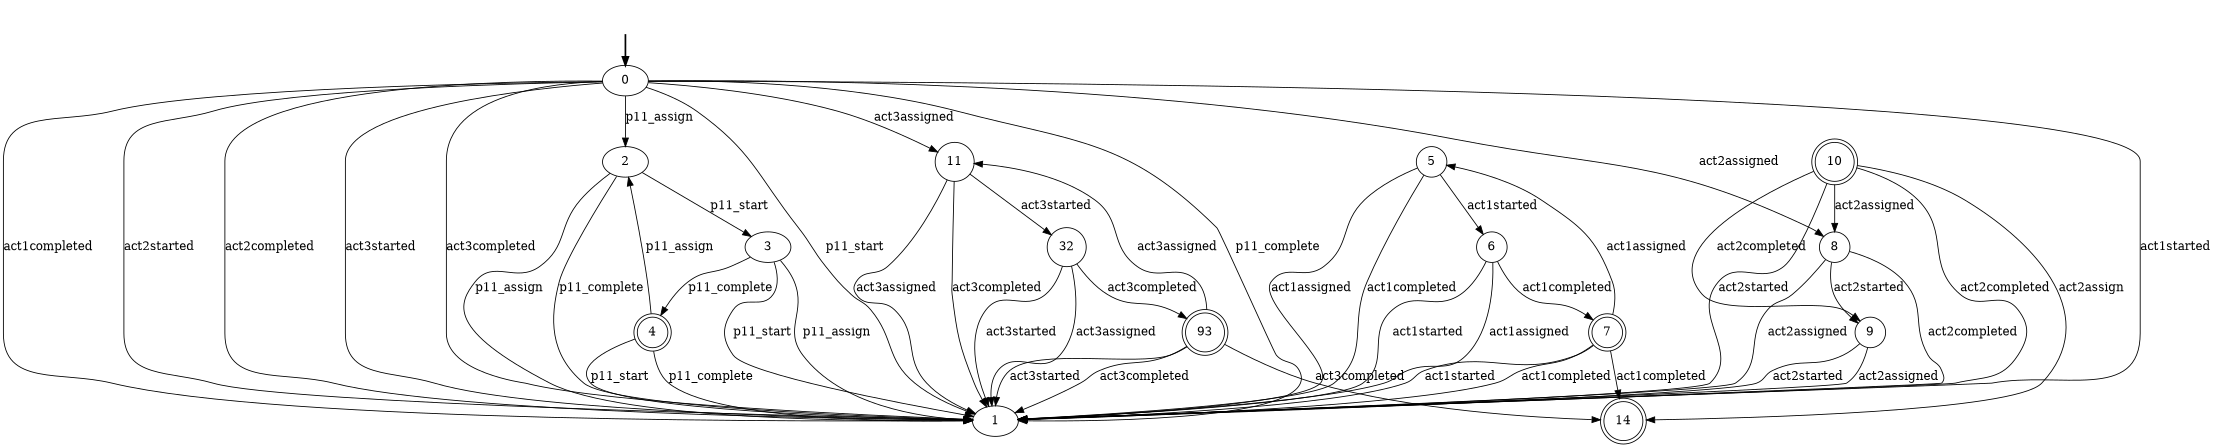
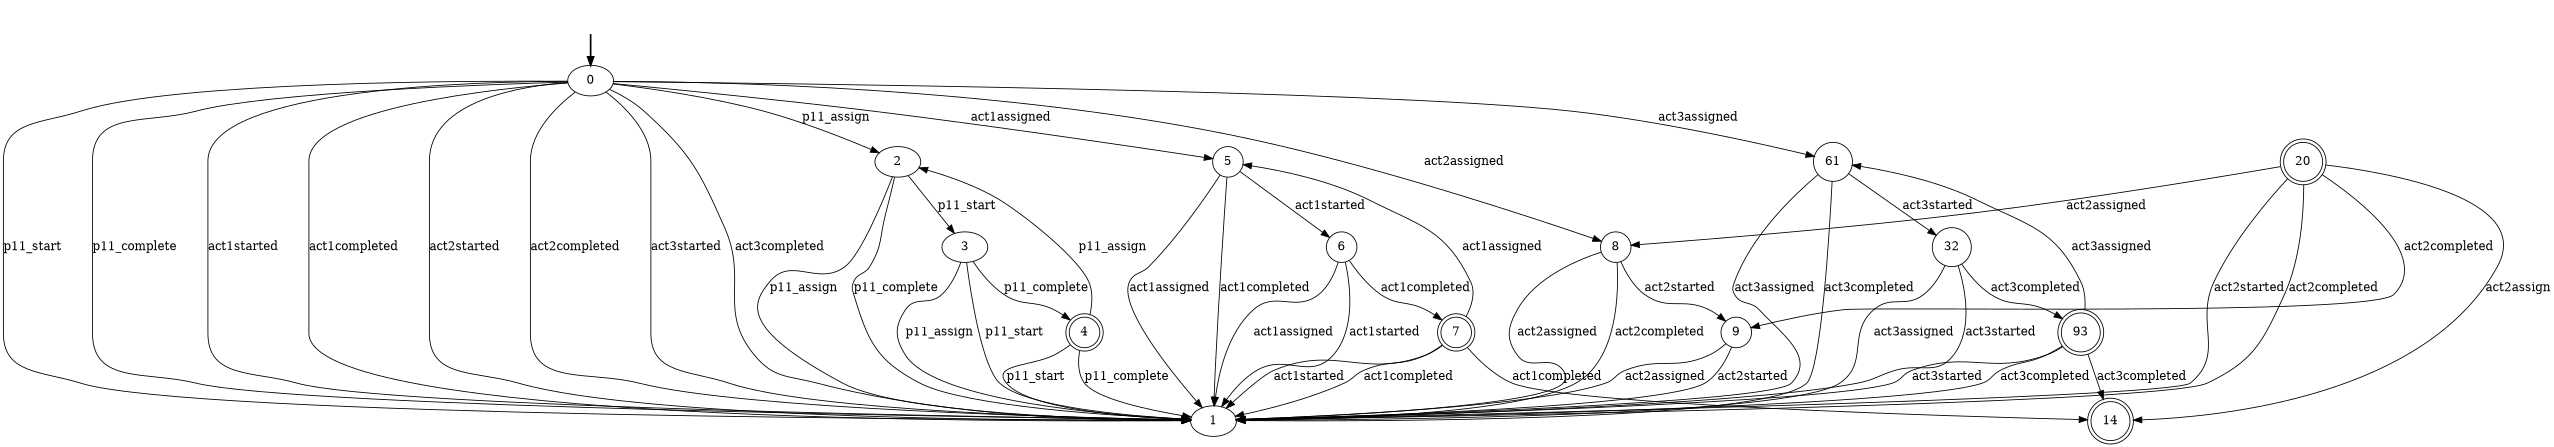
none -> (909, 116)
(955, 162) -> (1833, 162)
(1835, 162) -> (2303, 162)
